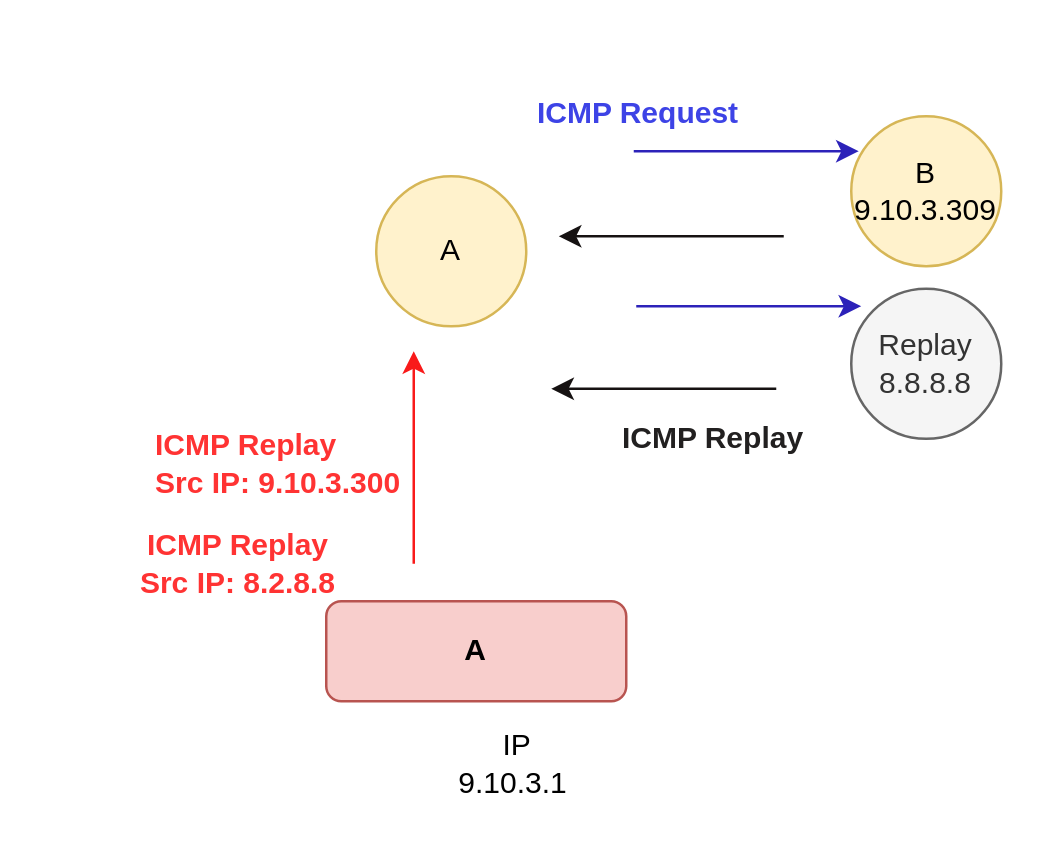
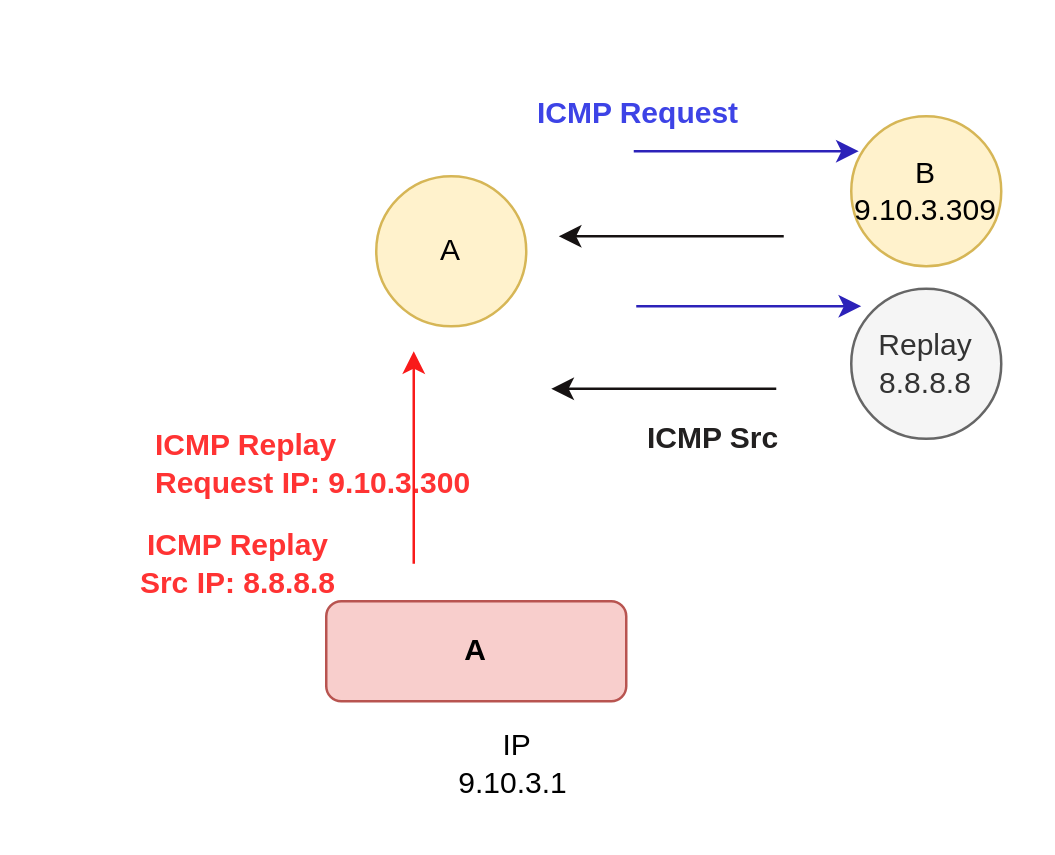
(714, 439) -> (714, 439)
(284, 464) -> (318, 464)
(239, 564) -> (239, 564)
